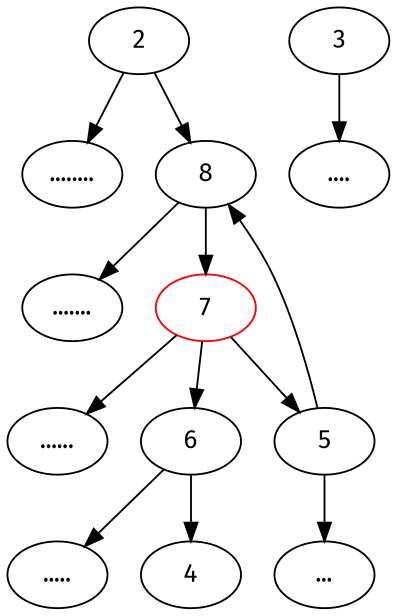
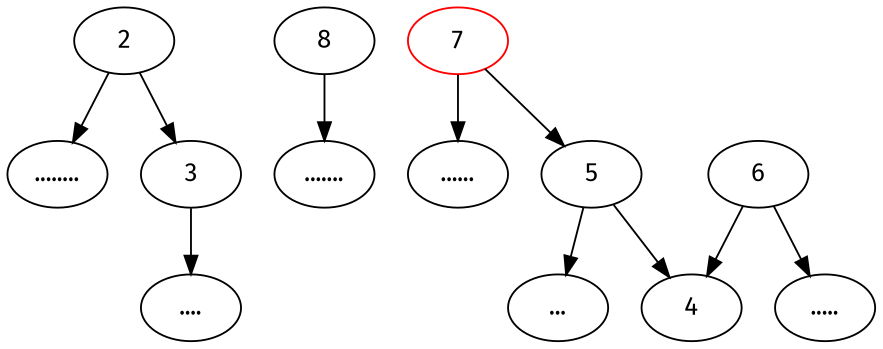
(168, 99) -> (153, 99)
(206, 232) -> none
(288, 310) -> (636, 234)
(199, 365) -> none
